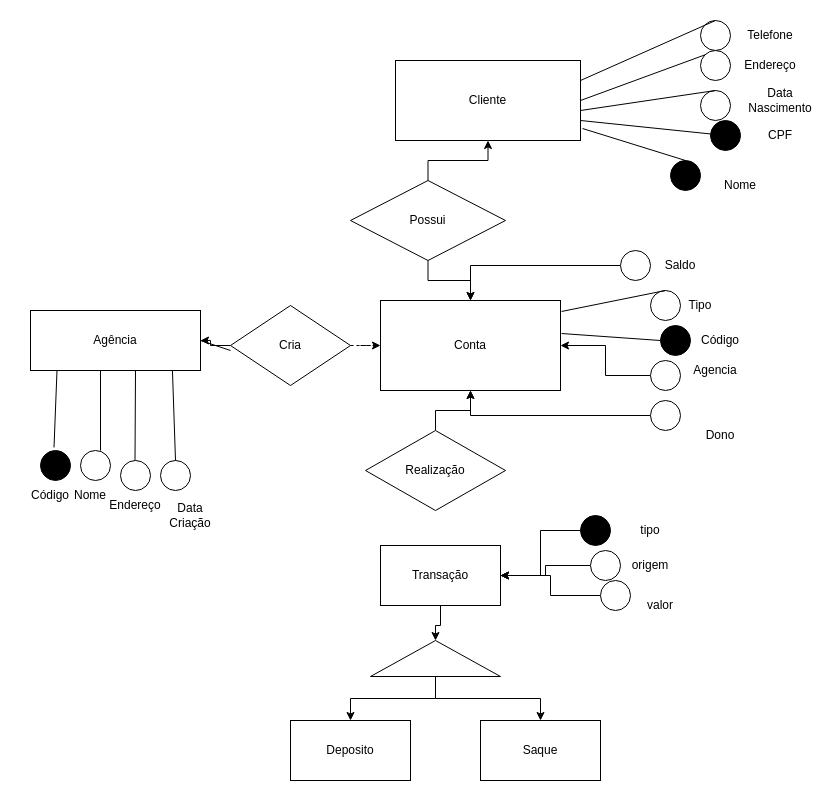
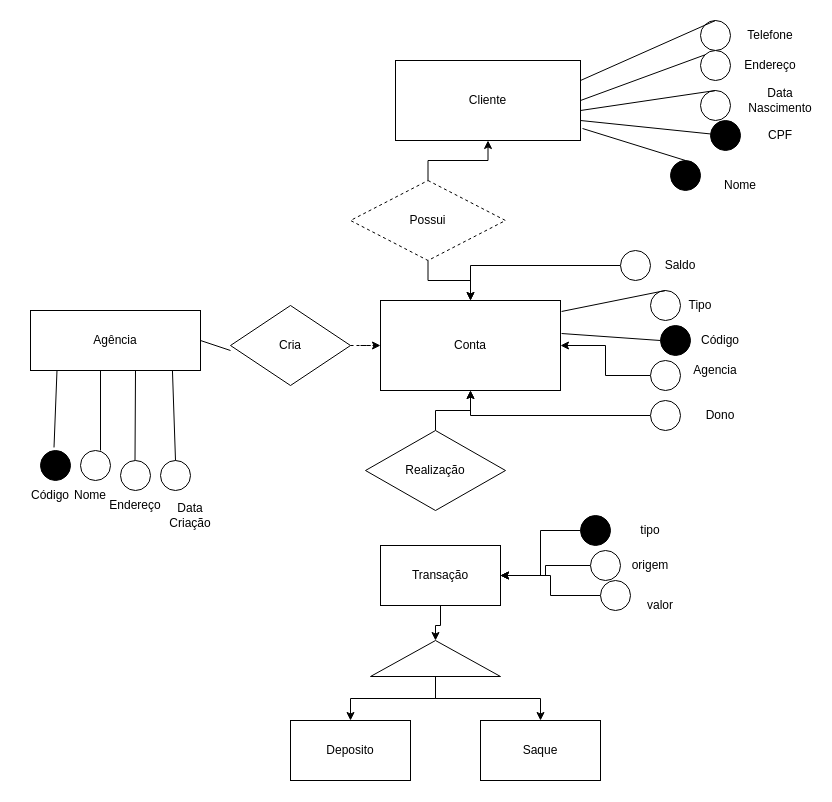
(428, 221) -> (428, 221)
(215, 346) -> none
(721, 436) -> (721, 416)
